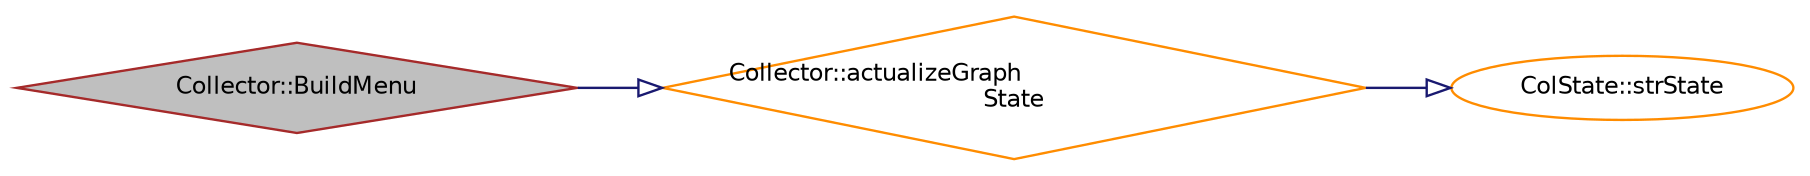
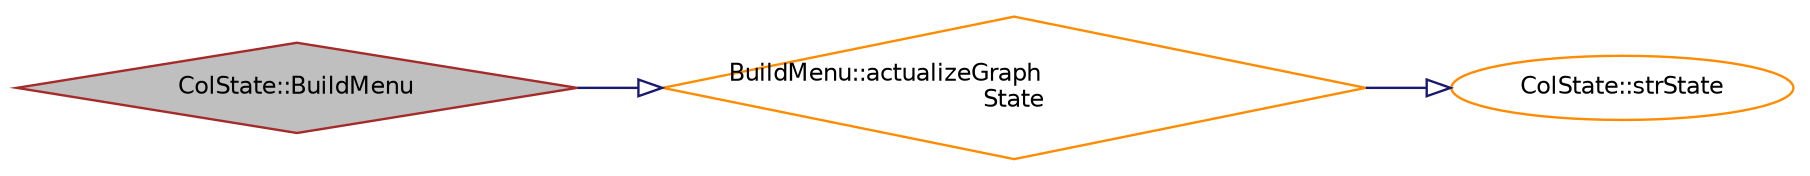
(297, 88) -> (297, 88)
(1014, 88) -> (1014, 88)
